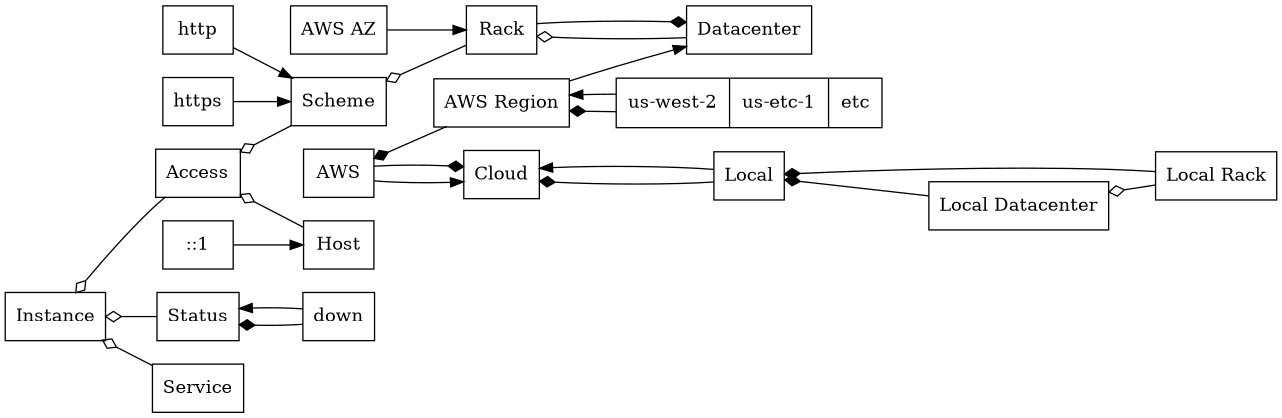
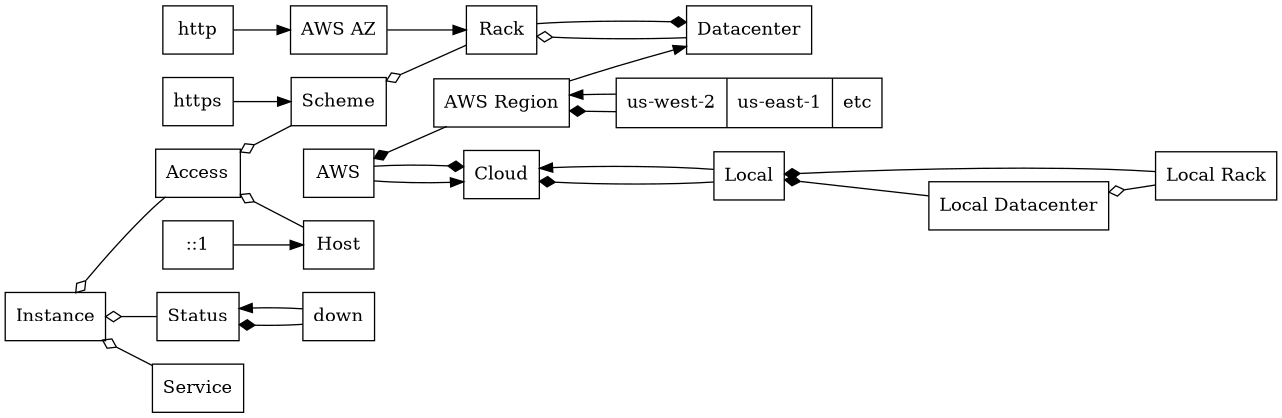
(257, 60) -> (255, 30)
(779, 102) -> (780, 102)
